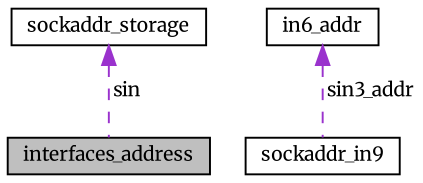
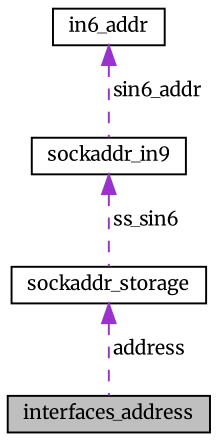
(125, 92) -> (147, 350)
(369, 92) -> (156, 92)
none -> (109, 231)
